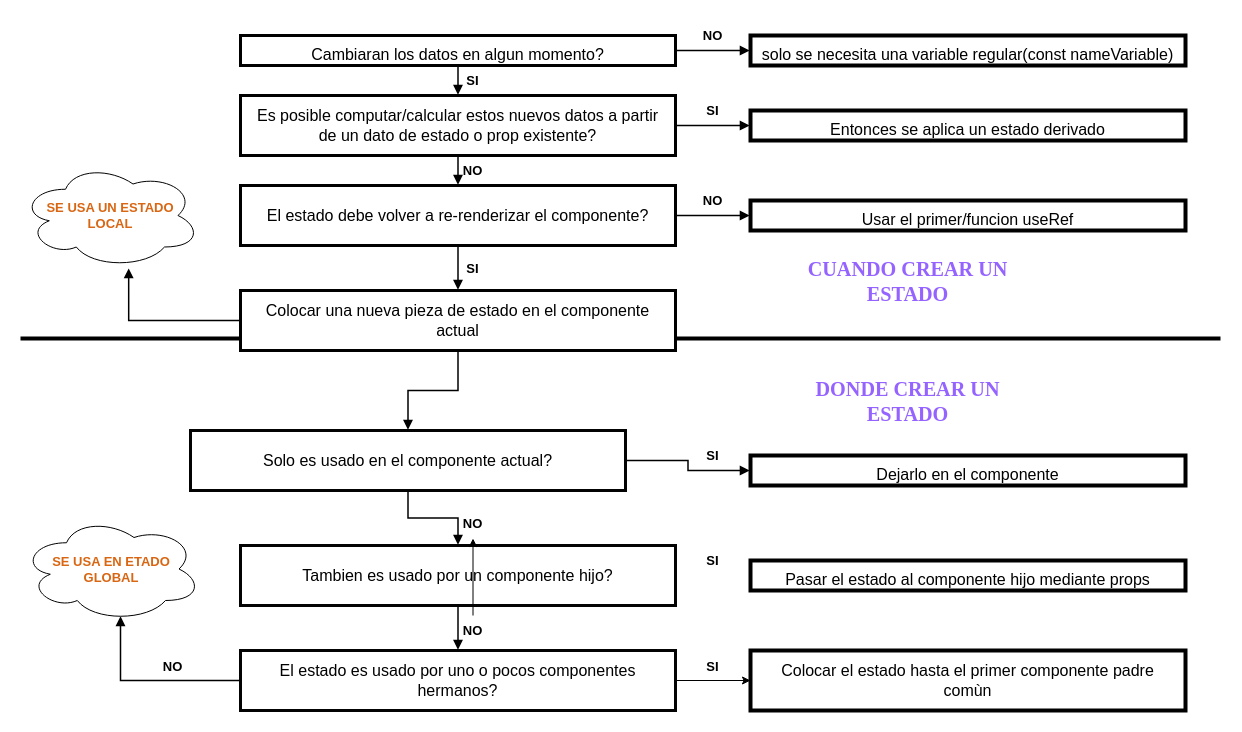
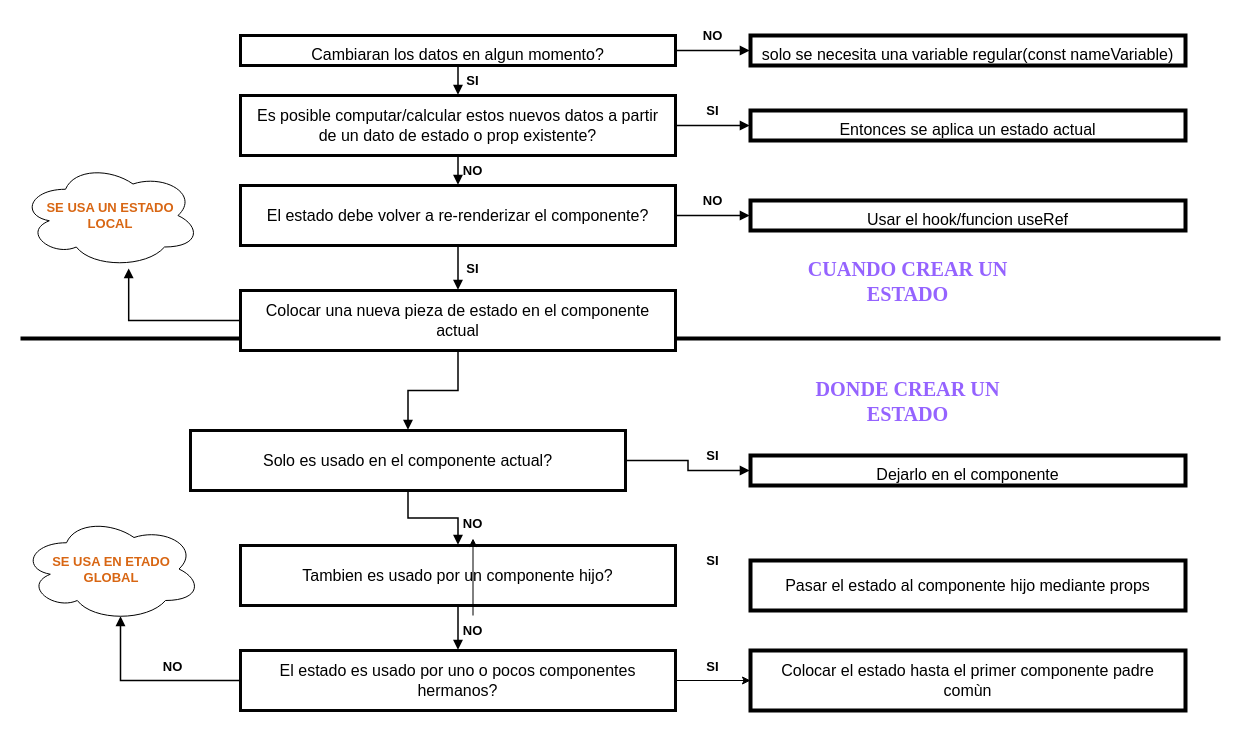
(968, 126) -> (968, 126)
(968, 216) -> (968, 216)
(968, 576) -> (968, 586)
